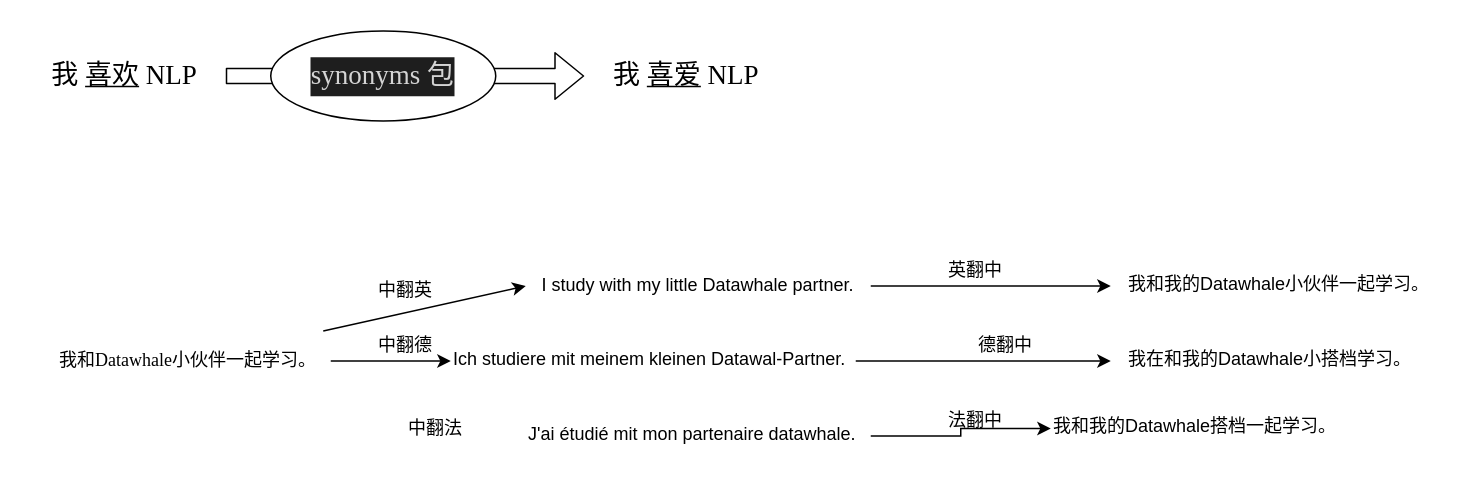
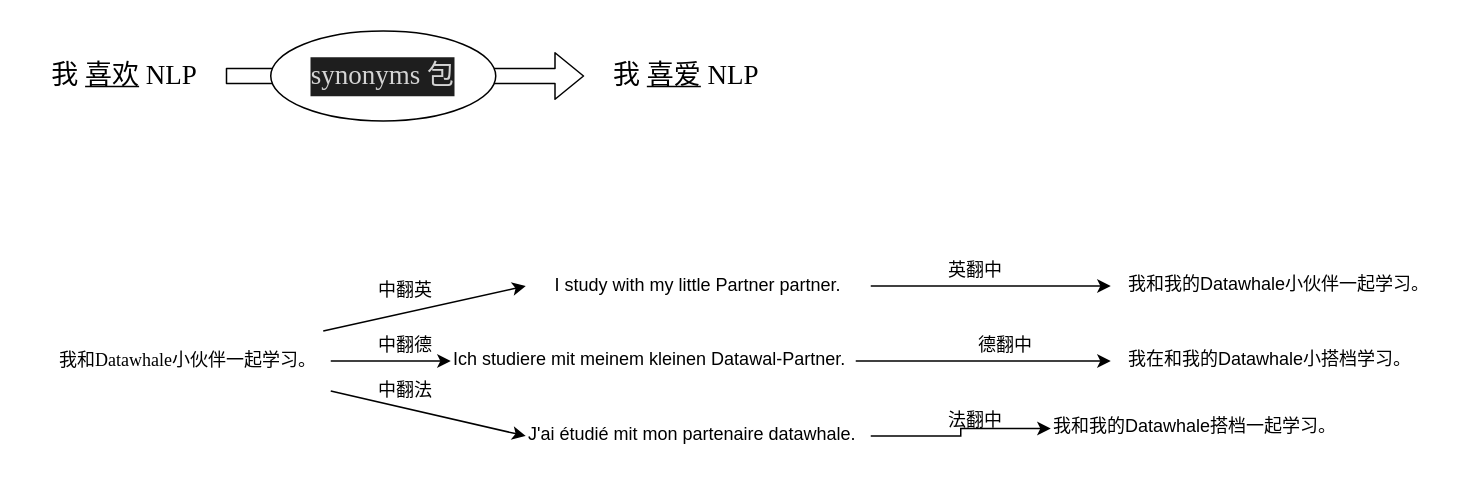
(698, 286) -> (698, 286)
none -> (424, 412)
(436, 428) -> (406, 391)
